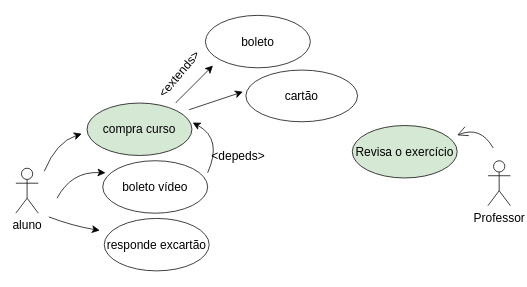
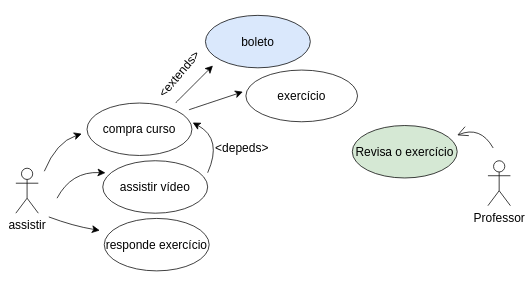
(258, 42) -> (258, 42)
(302, 96) -> (302, 96)
(139, 129) -> (139, 129)
(238, 156) -> (242, 148)
(155, 187) -> (155, 187)
(27, 226) -> (27, 226)
(156, 245) -> (156, 245)
